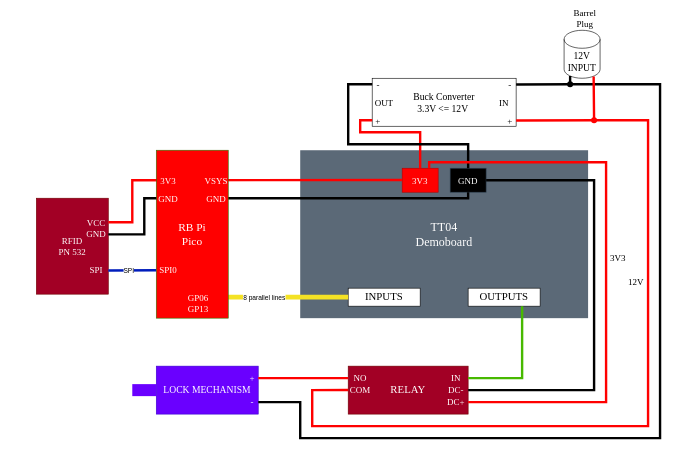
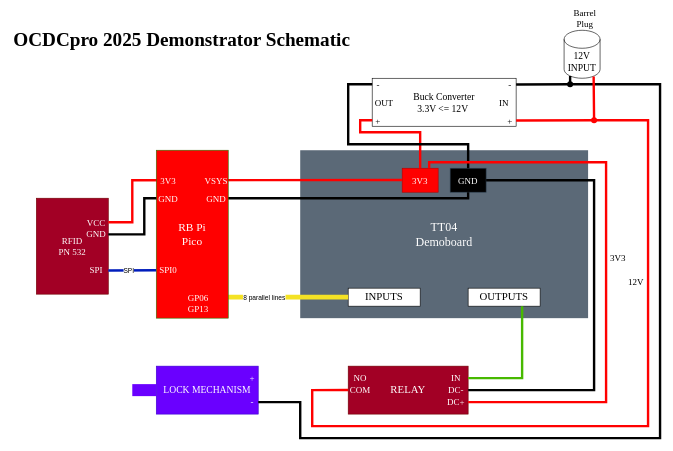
none -> (246, 39)
(303, 378) -> none
